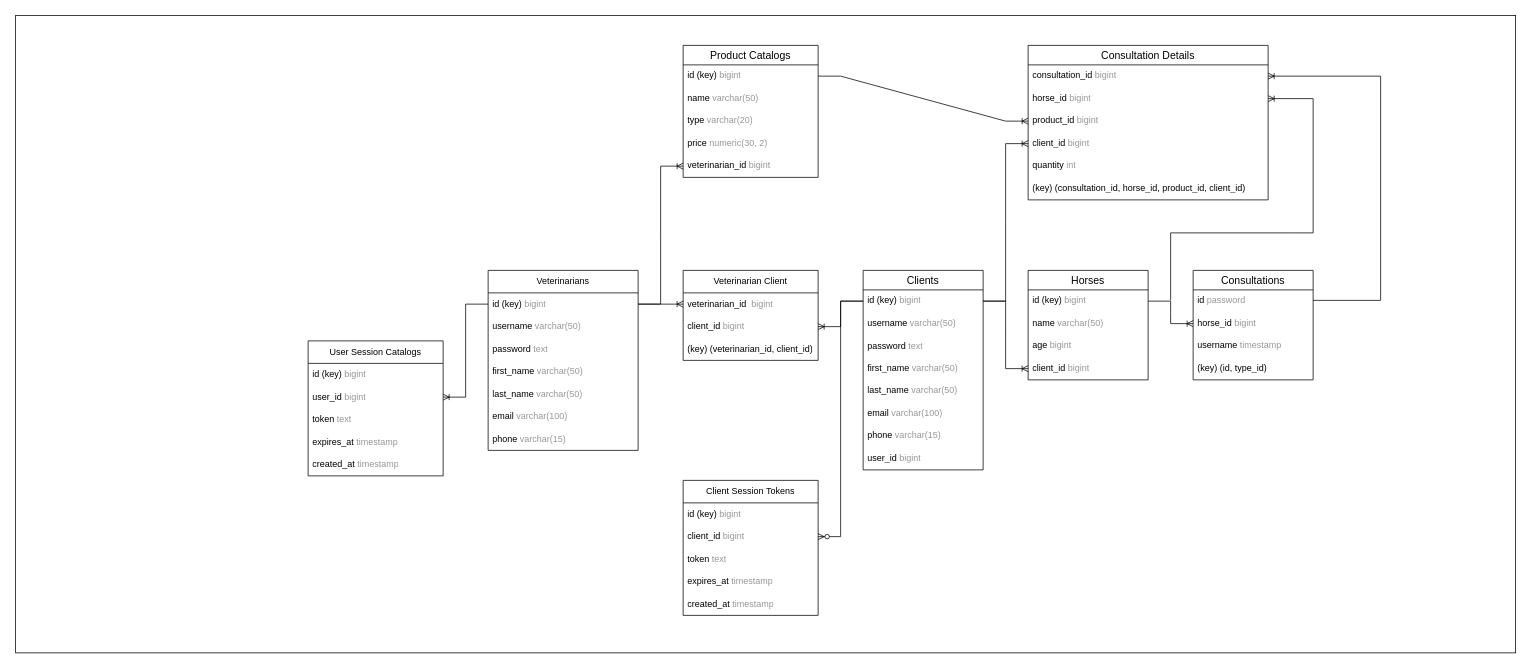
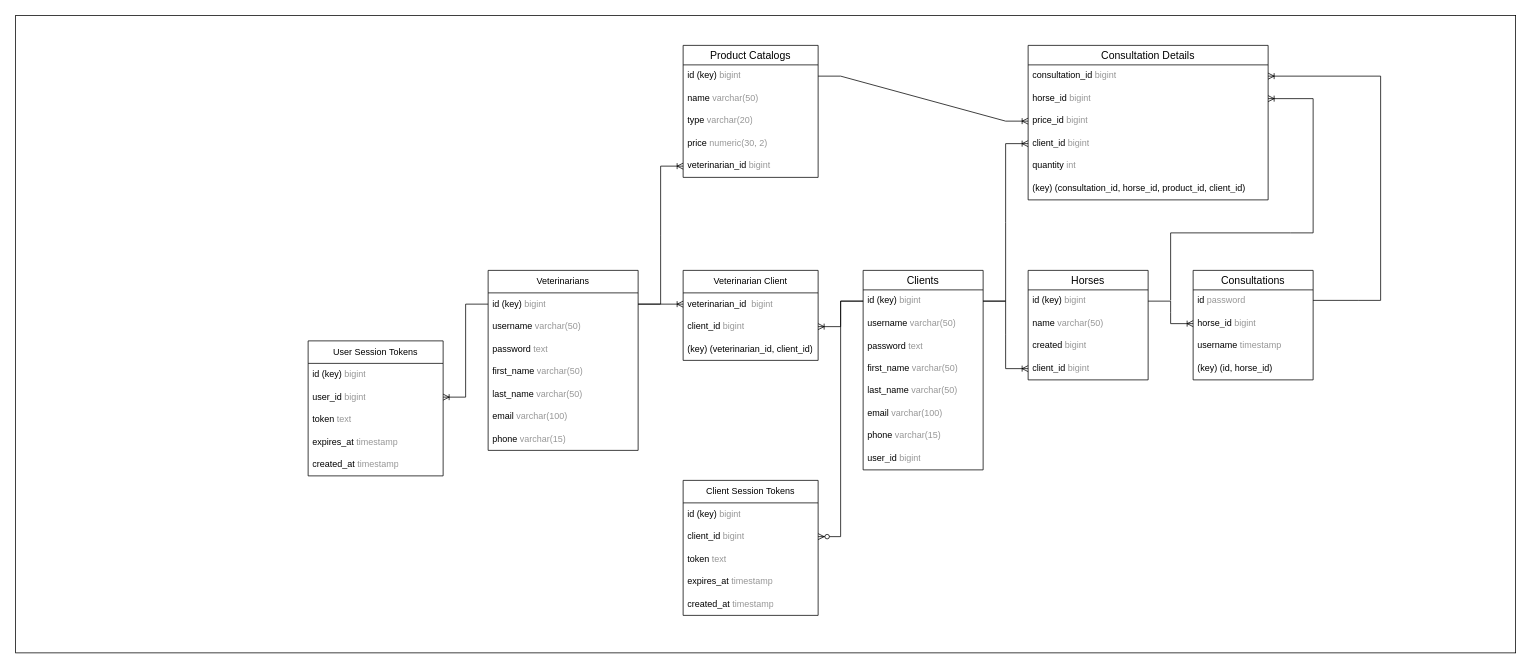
(1072, 121) -> (1065, 121)
(1055, 346) -> (1065, 346)
(375, 352) -> (375, 352)
(1241, 368) -> (1243, 368)
